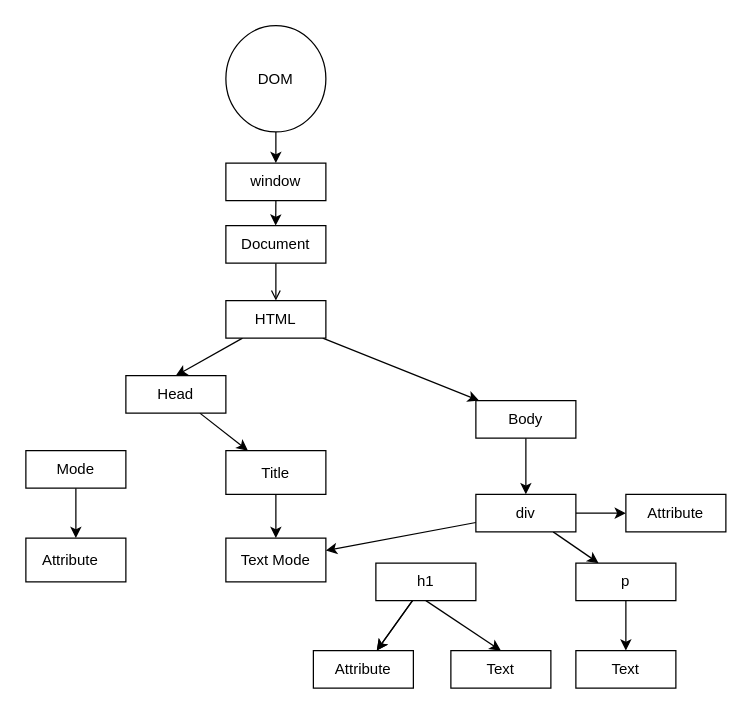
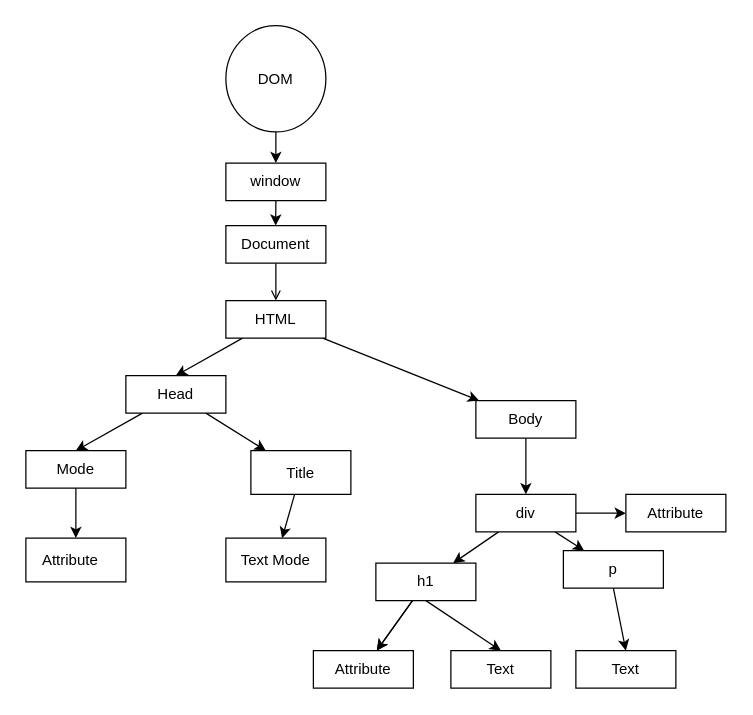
none -> (112, 430)
(276, 473) -> (301, 473)
(405, 536) -> (479, 545)
(626, 582) -> (613, 569)
